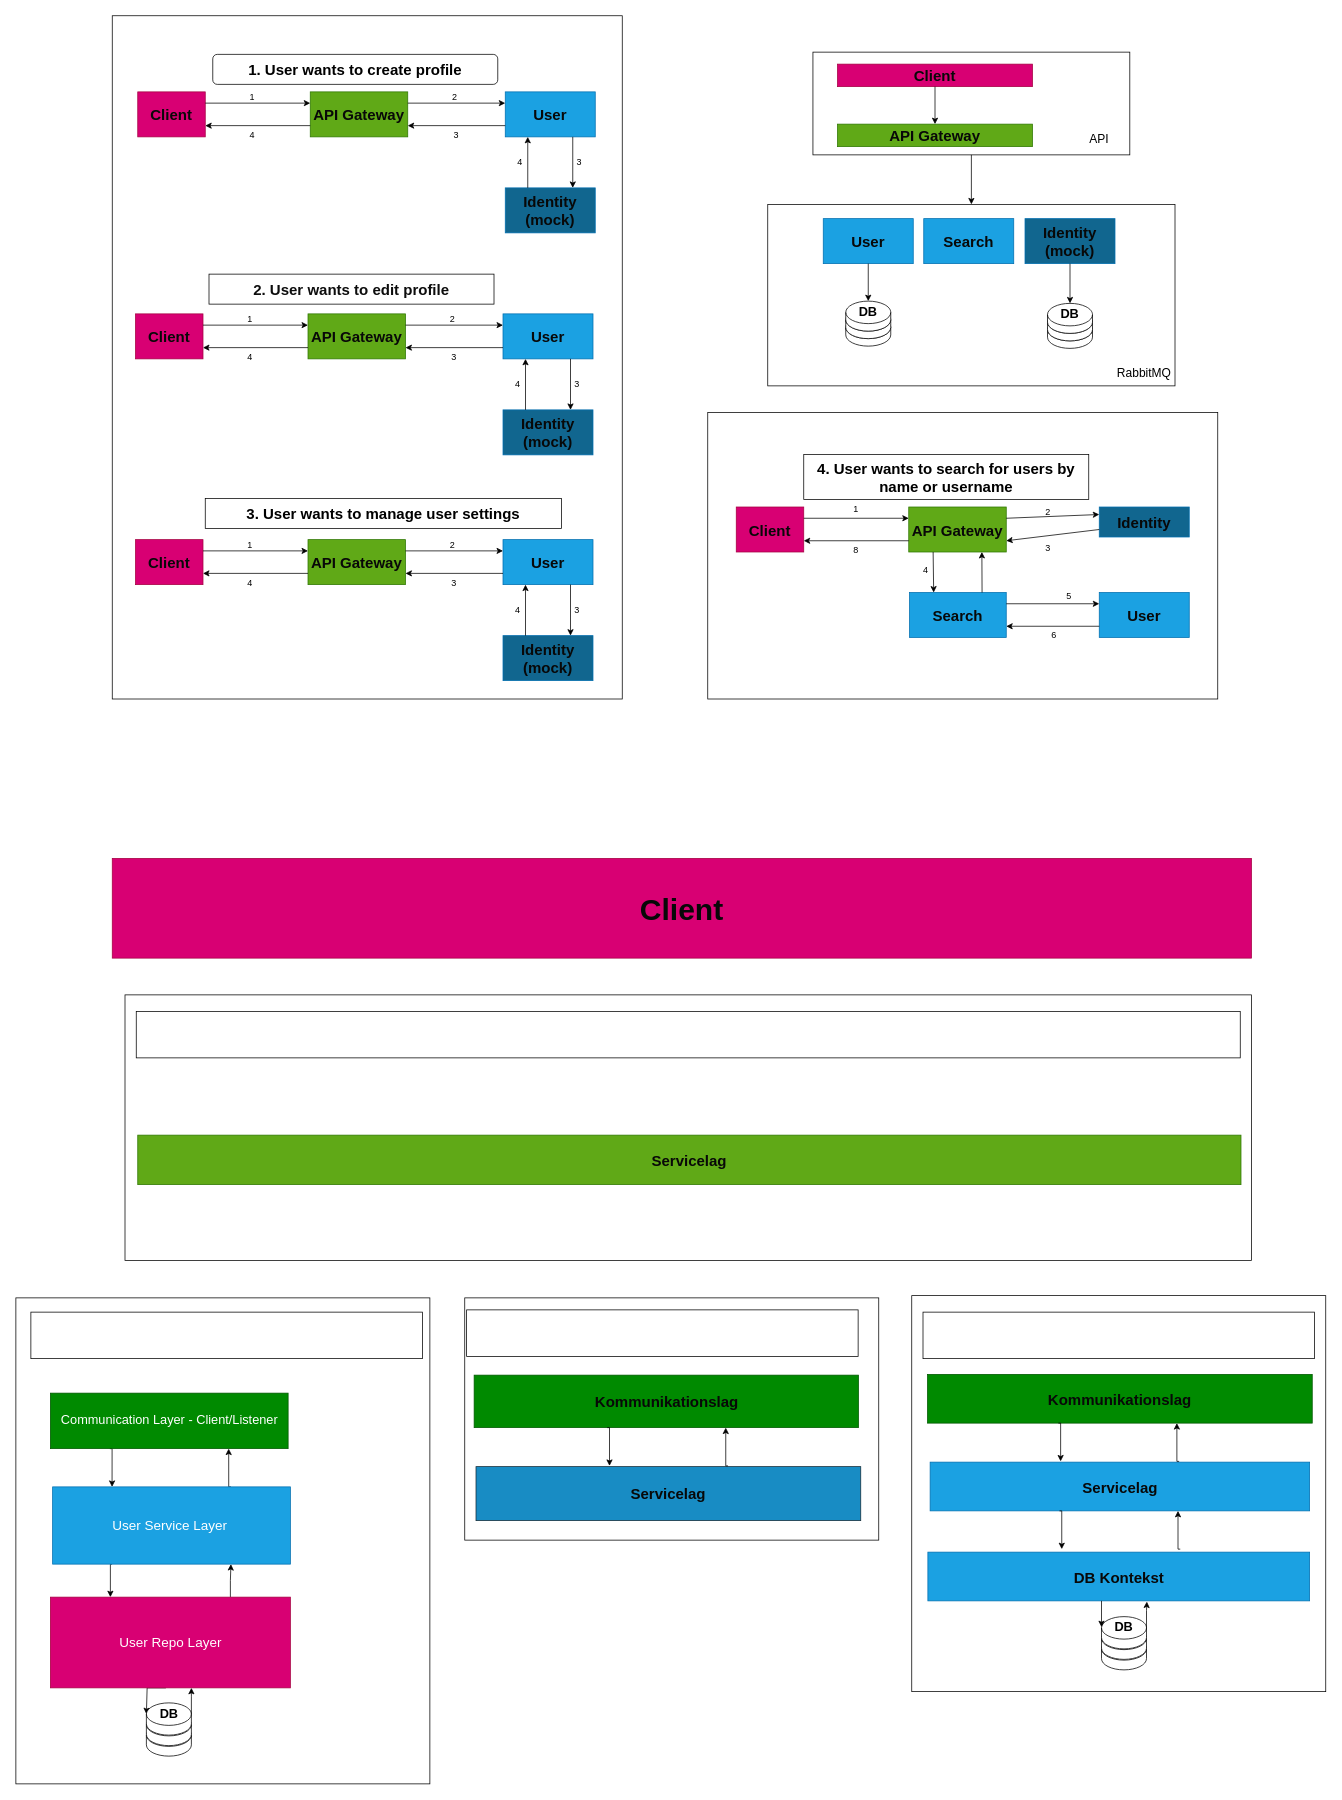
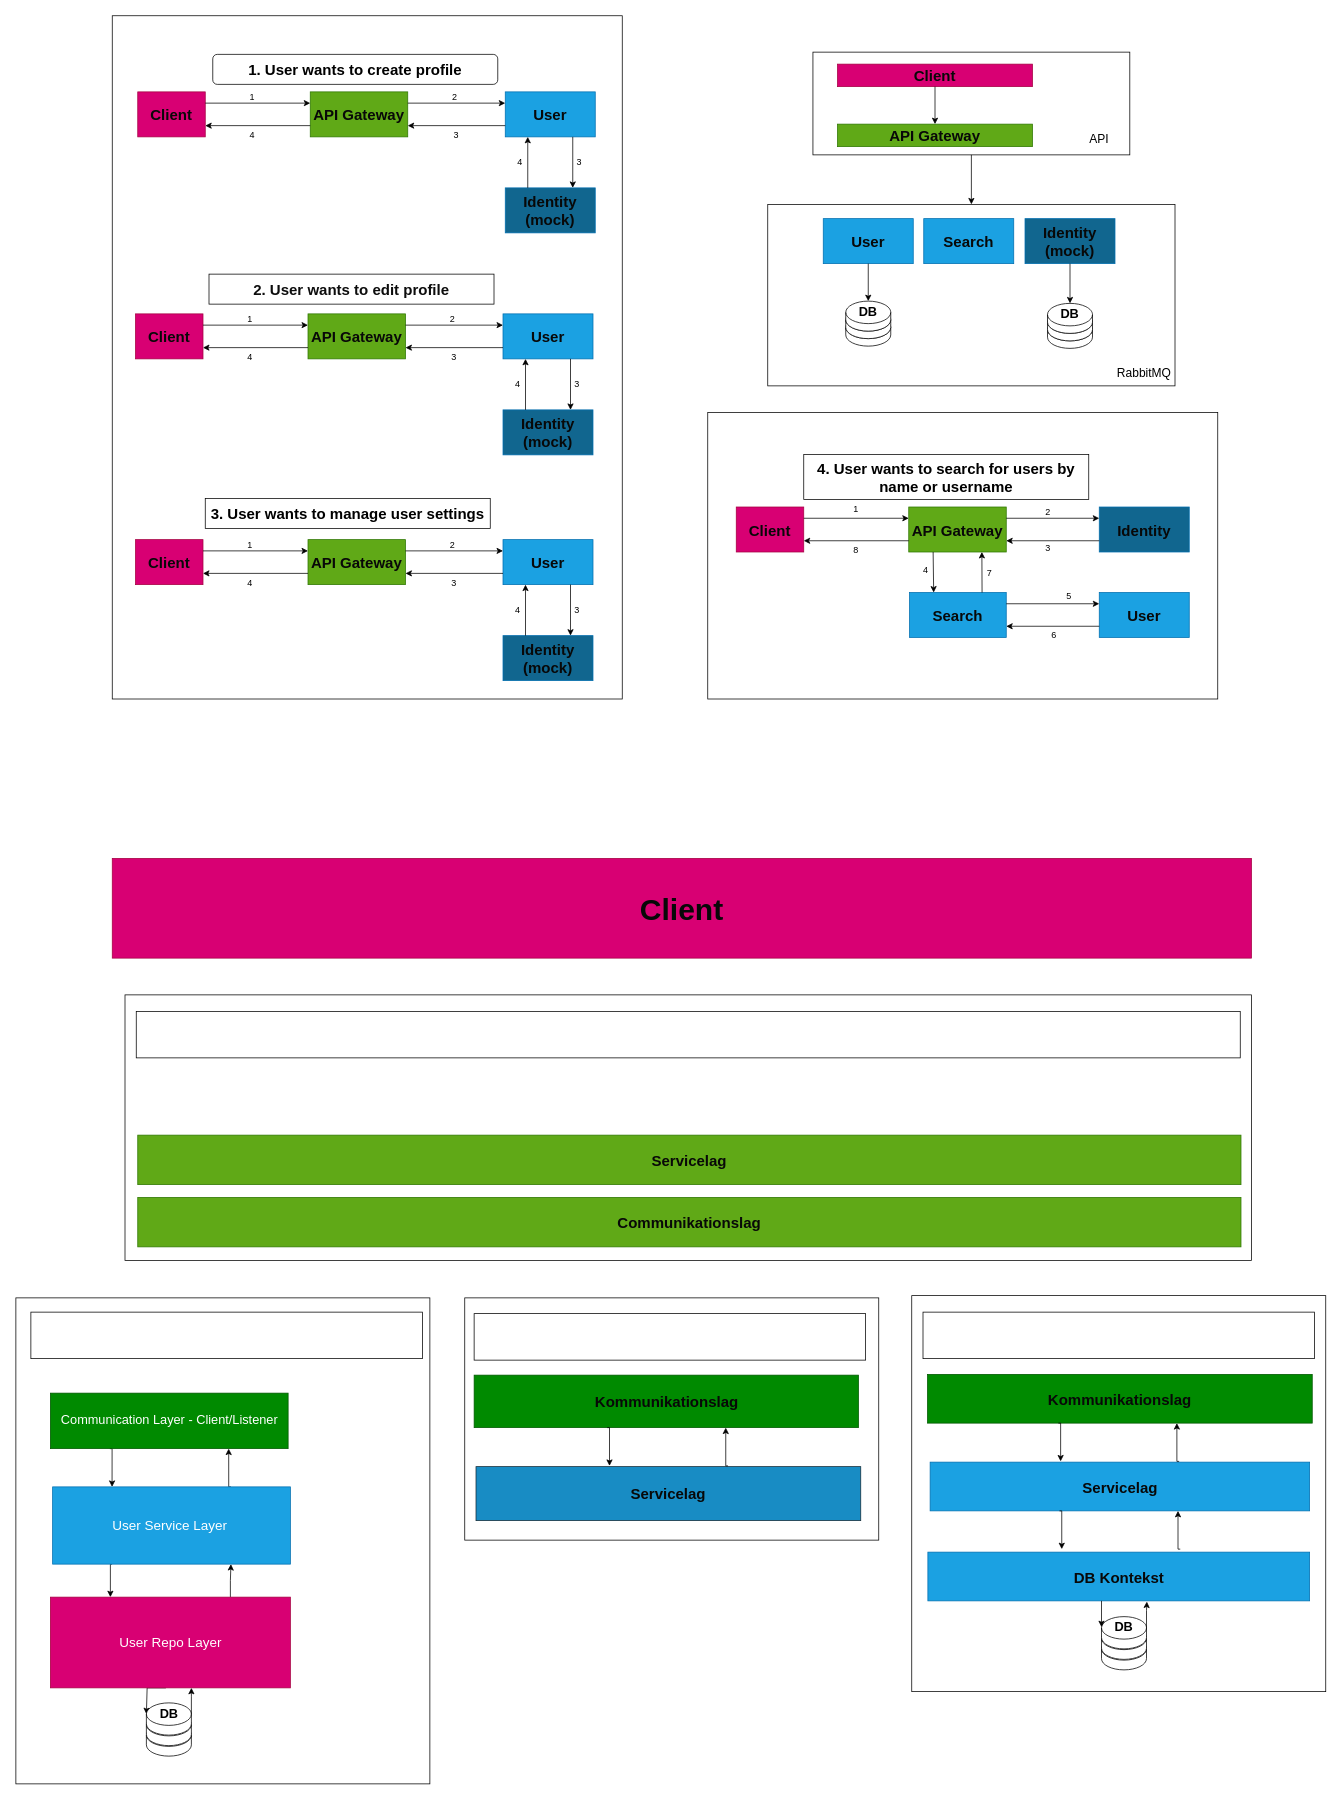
(383, 513) -> (348, 513)
(1144, 522) -> (1144, 530)
none -> (990, 573)
none -> (689, 1222)
(662, 1333) -> (670, 1337)
